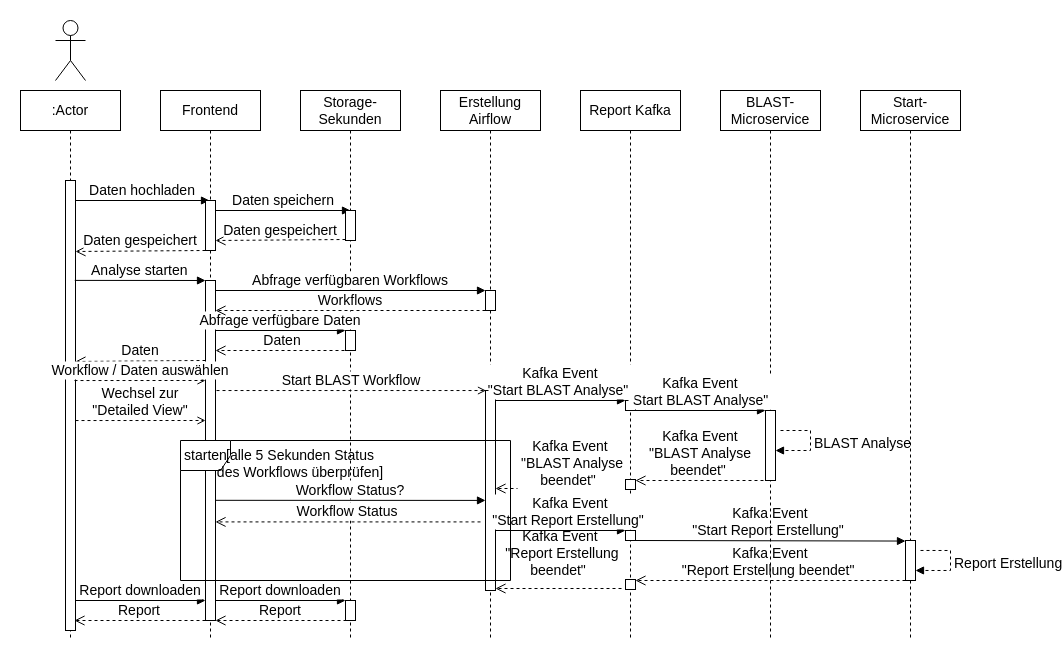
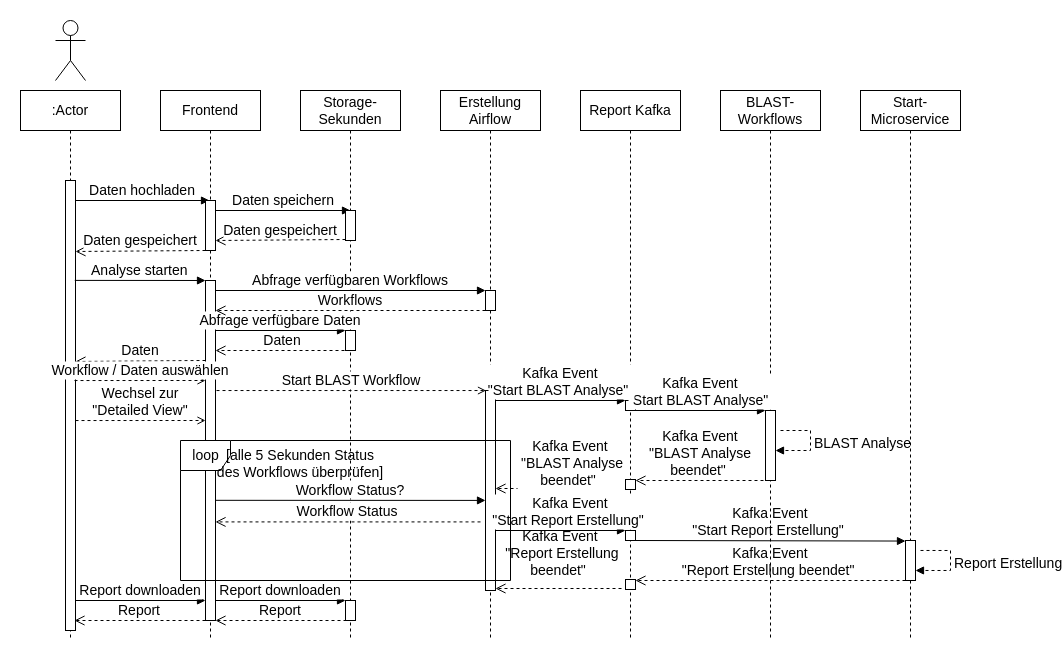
(771, 111) -> (771, 111)
(206, 456) -> (206, 456)
